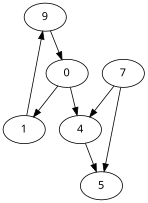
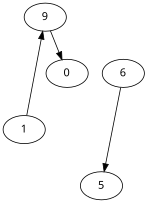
(123, 73) -> (123, 73)
(48, 98) -> none
(80, 130) -> none
